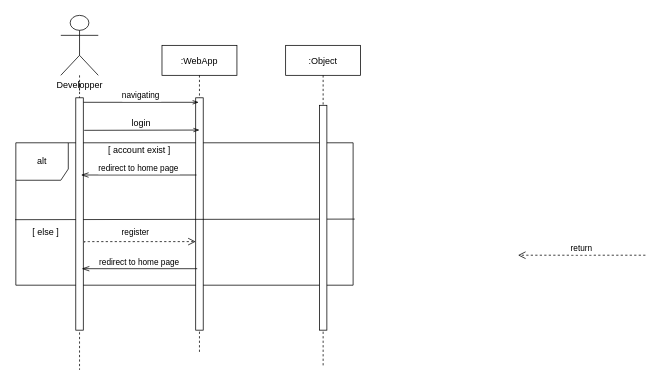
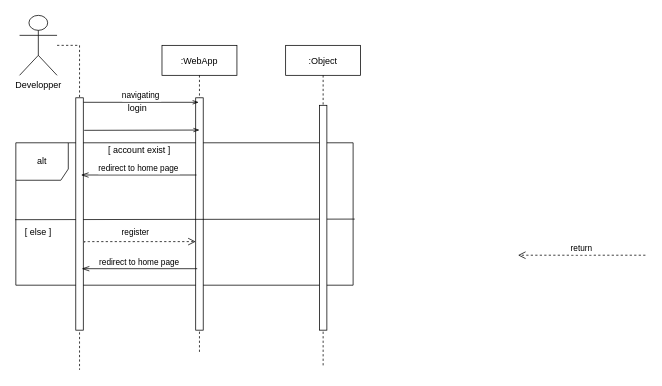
(79, 45) -> (38, 45)
(141, 123) -> (137, 108)
(45, 233) -> (38, 233)
